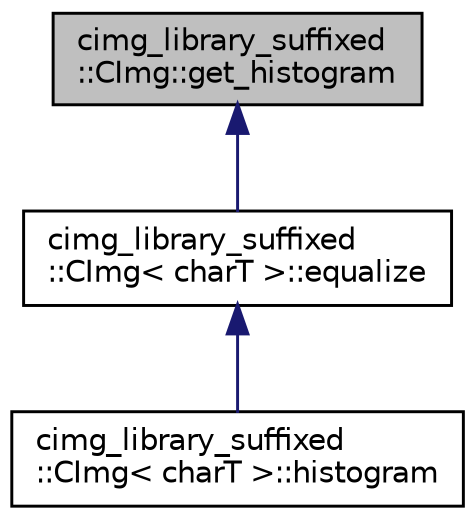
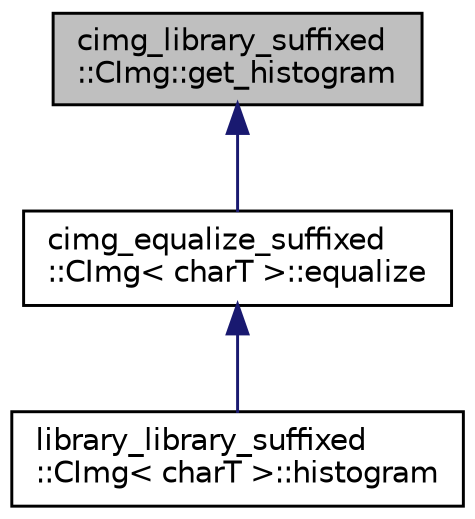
(238, 258) -> (238, 258)
(238, 459) -> (238, 459)
